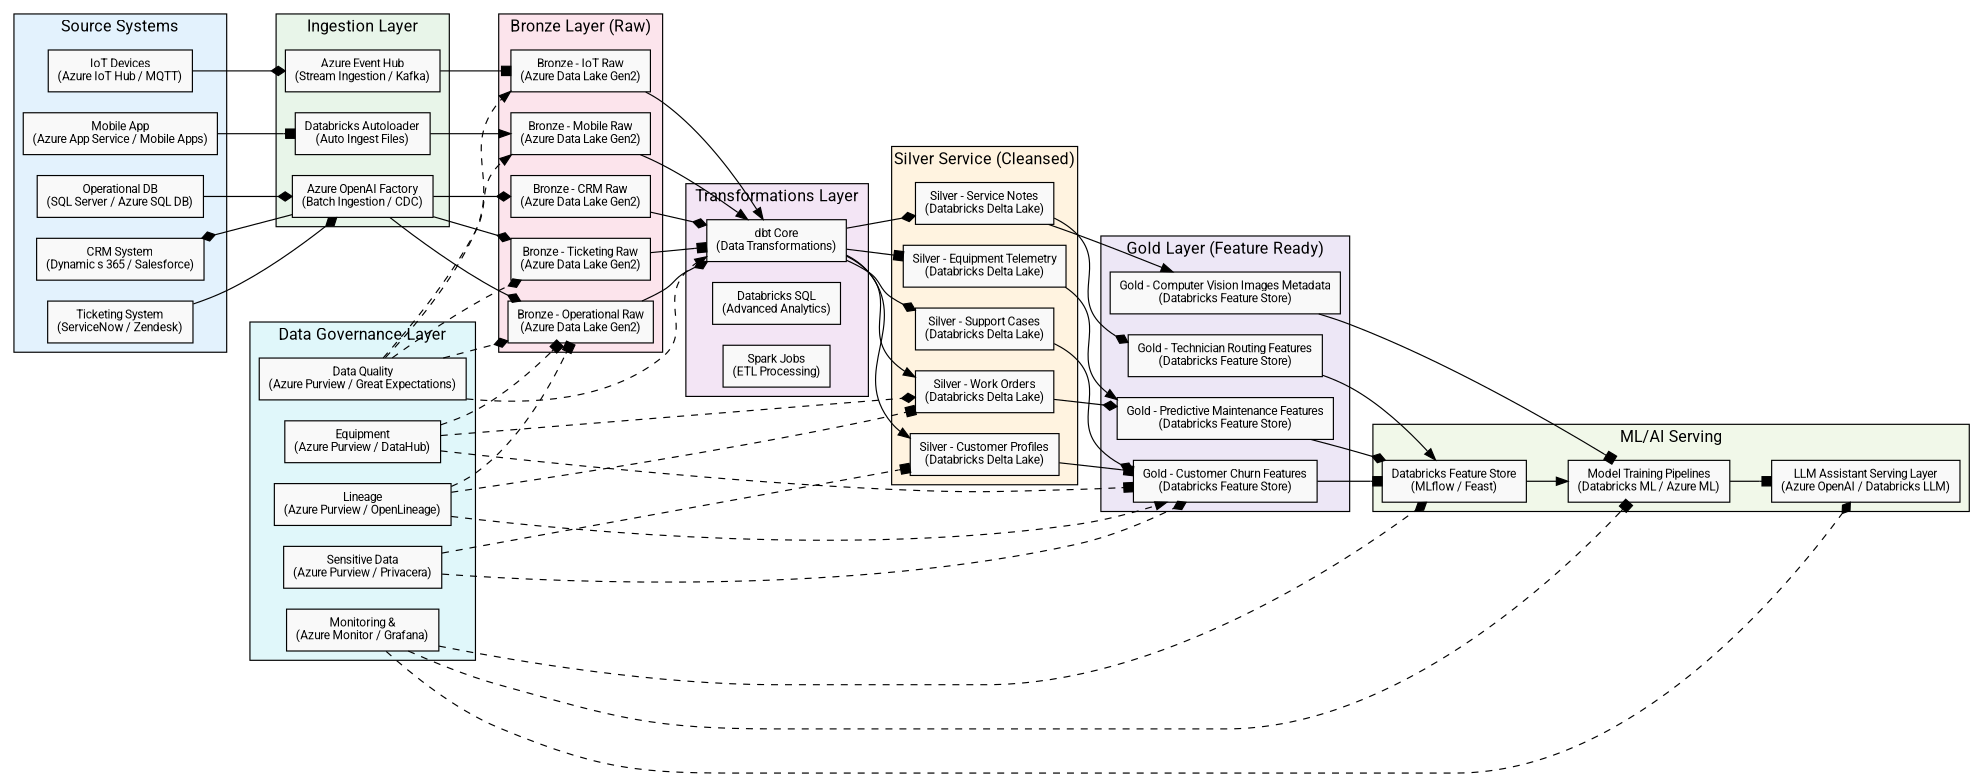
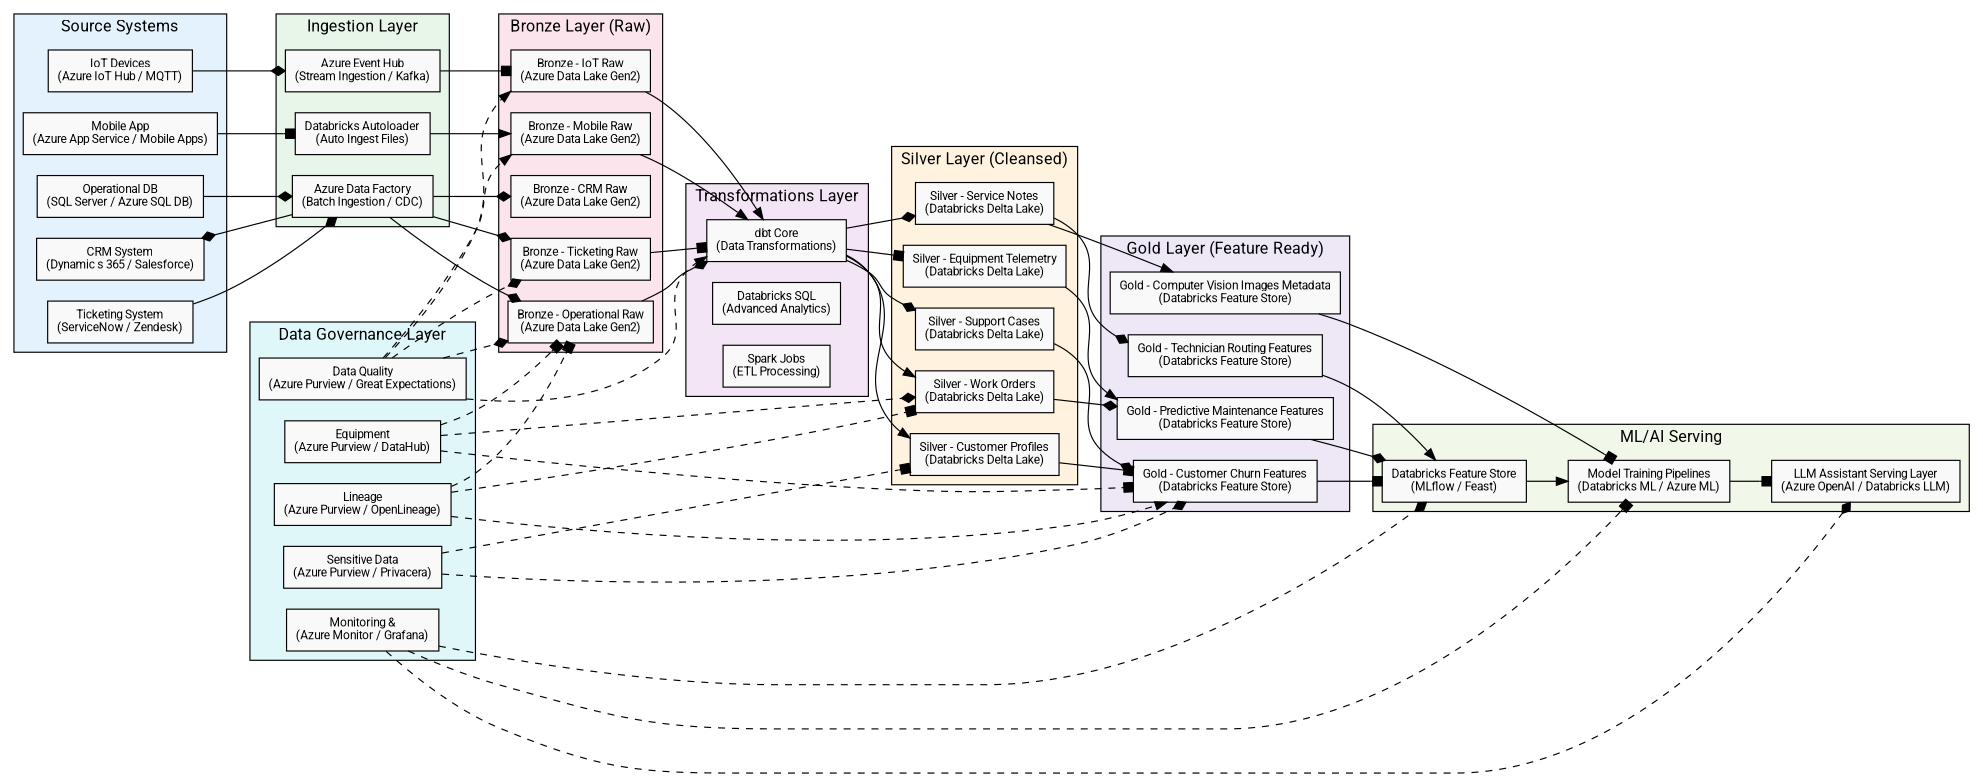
(985, 160) -> (985, 160)
(363, 196) -> (363, 196)
(672, 217) -> none
